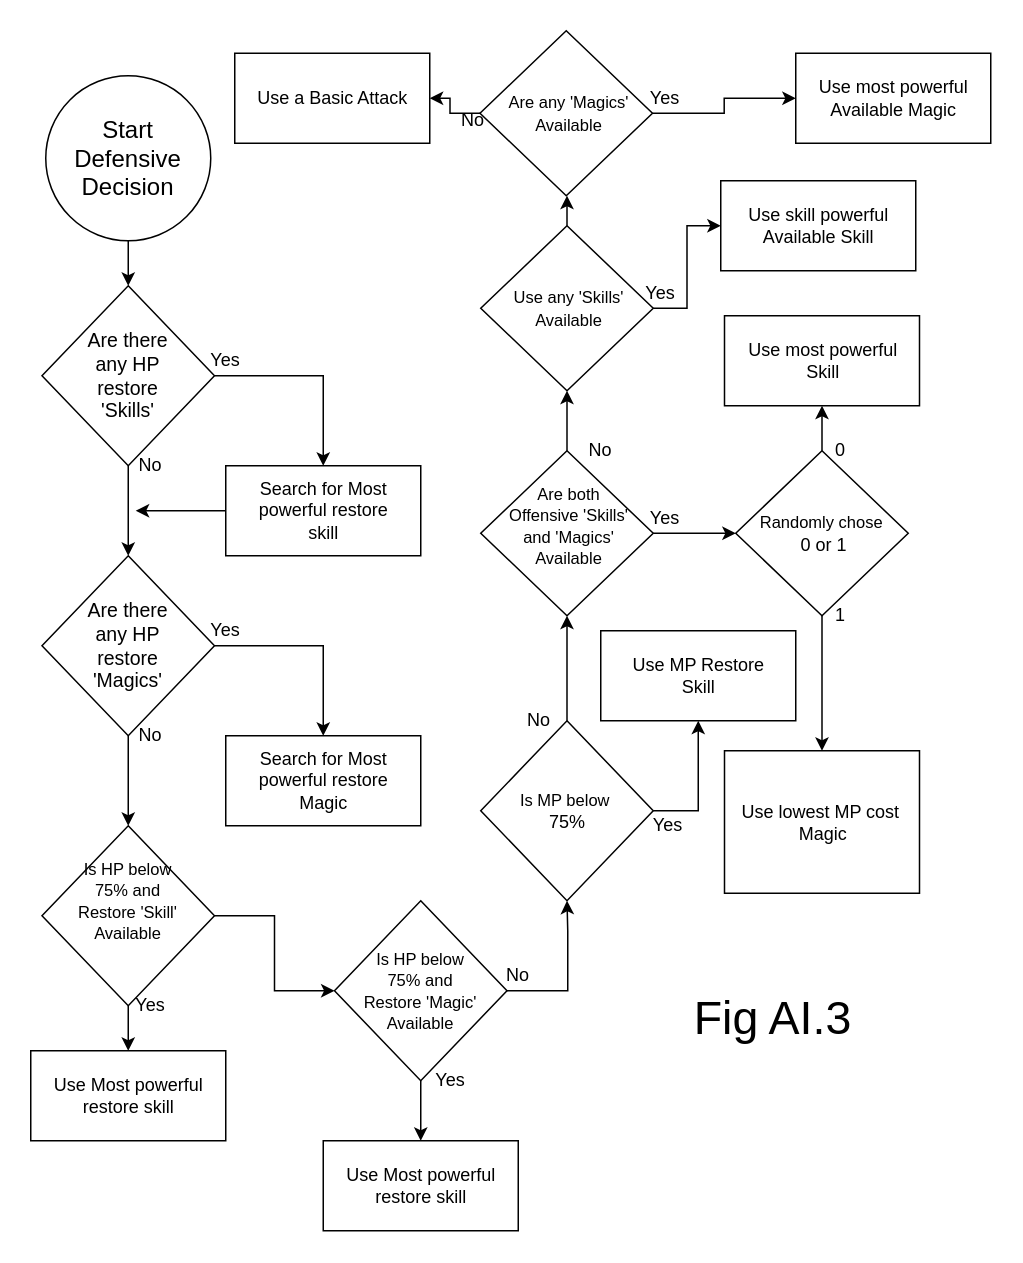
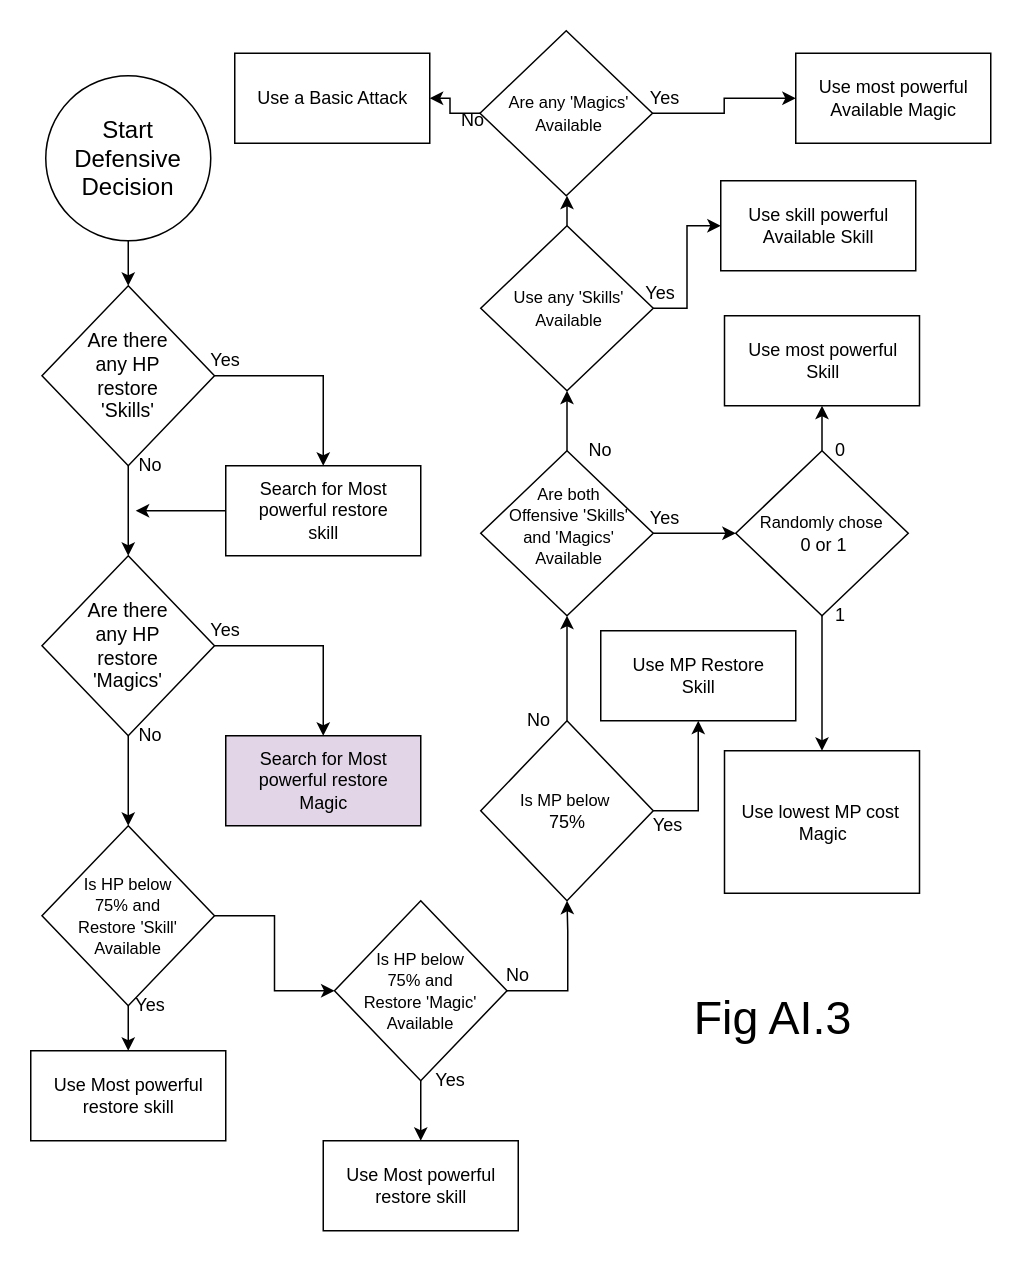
(323, 781) -> (323, 781)
(128, 901) -> (128, 916)
